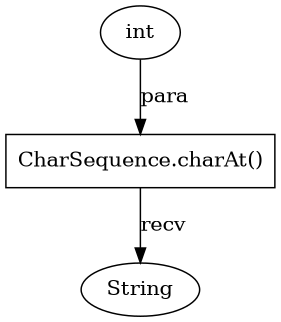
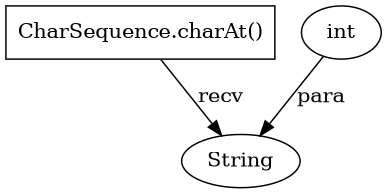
(140, 89) -> (297, 90)
